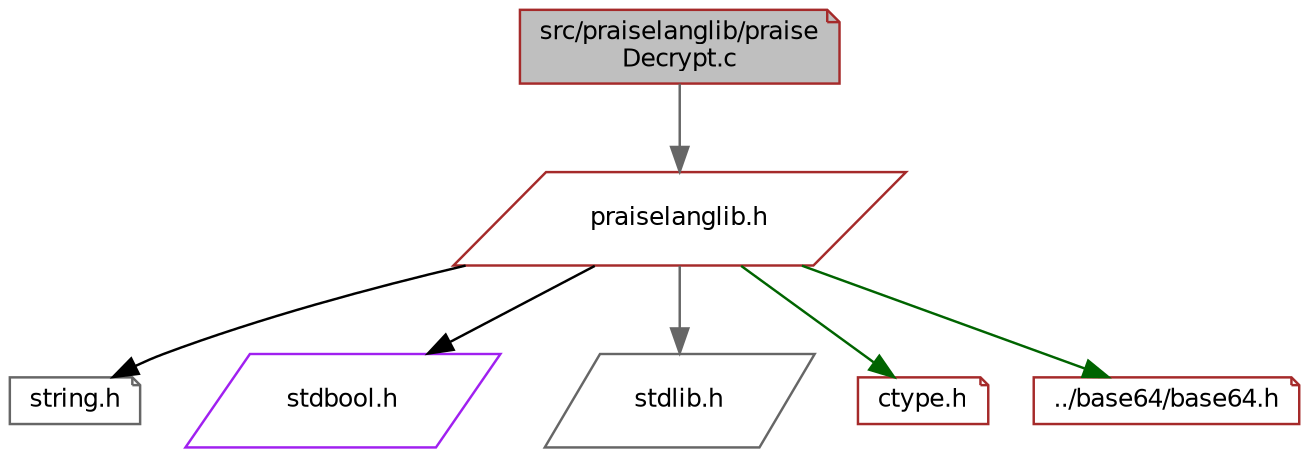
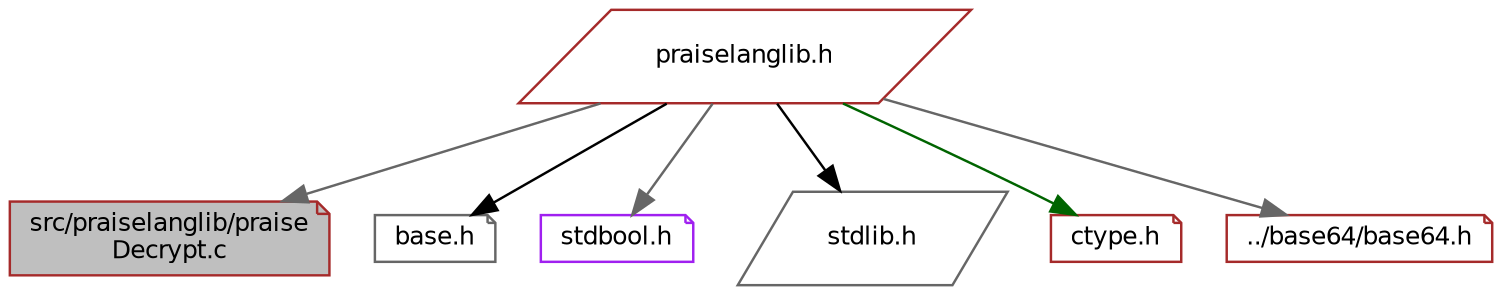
(680, 115) -> (454, 149)
(680, 297) -> (801, 137)
(522, 304) -> (680, 149)
(943, 317) -> (1073, 154)
(75, 401) -> (435, 238)
(343, 401) -> (617, 238)
